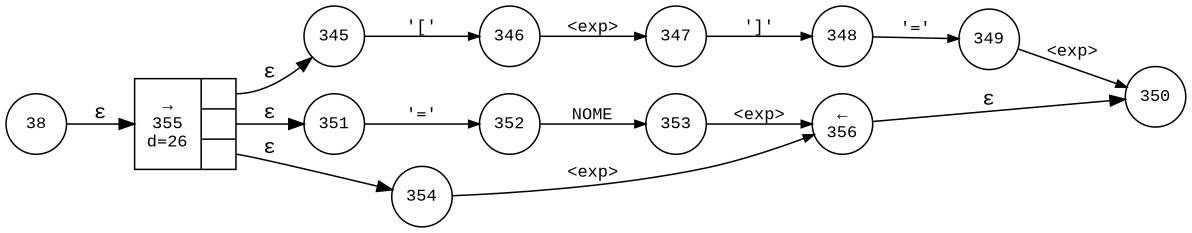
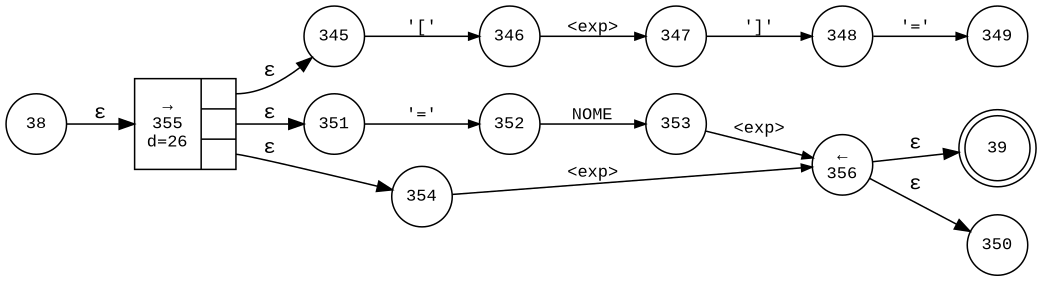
(1068, 66) -> none
none -> (997, 148)
